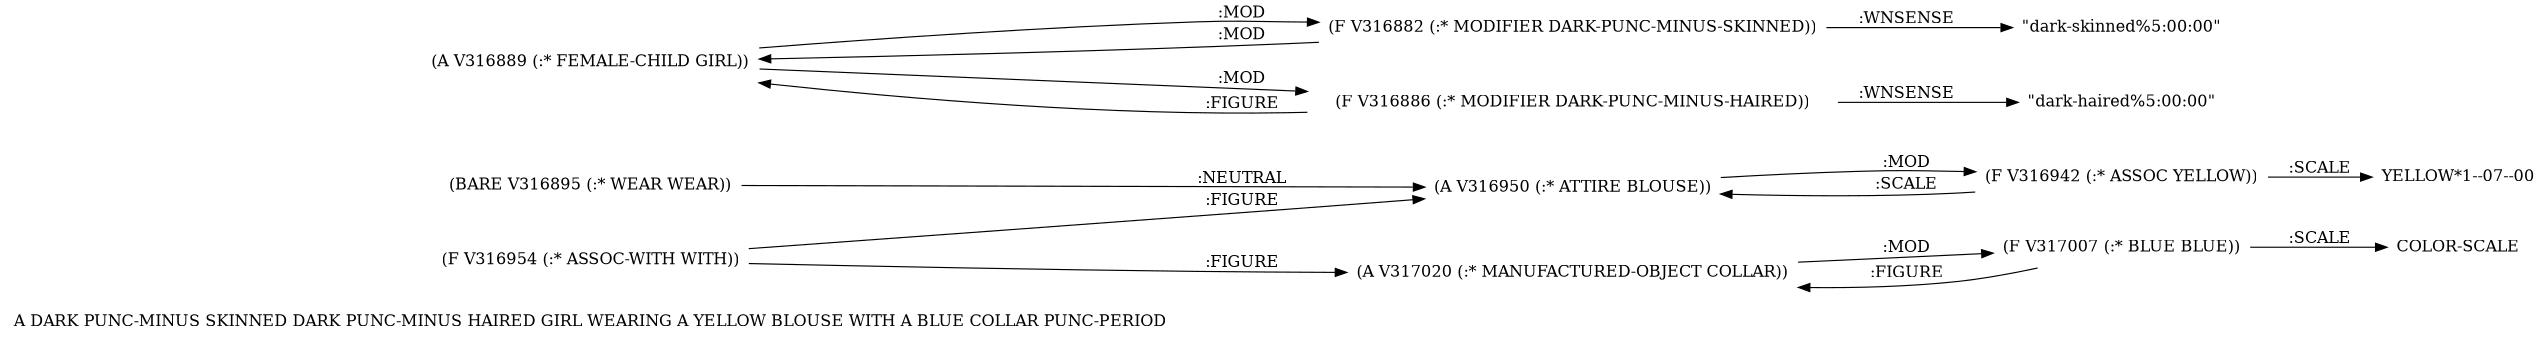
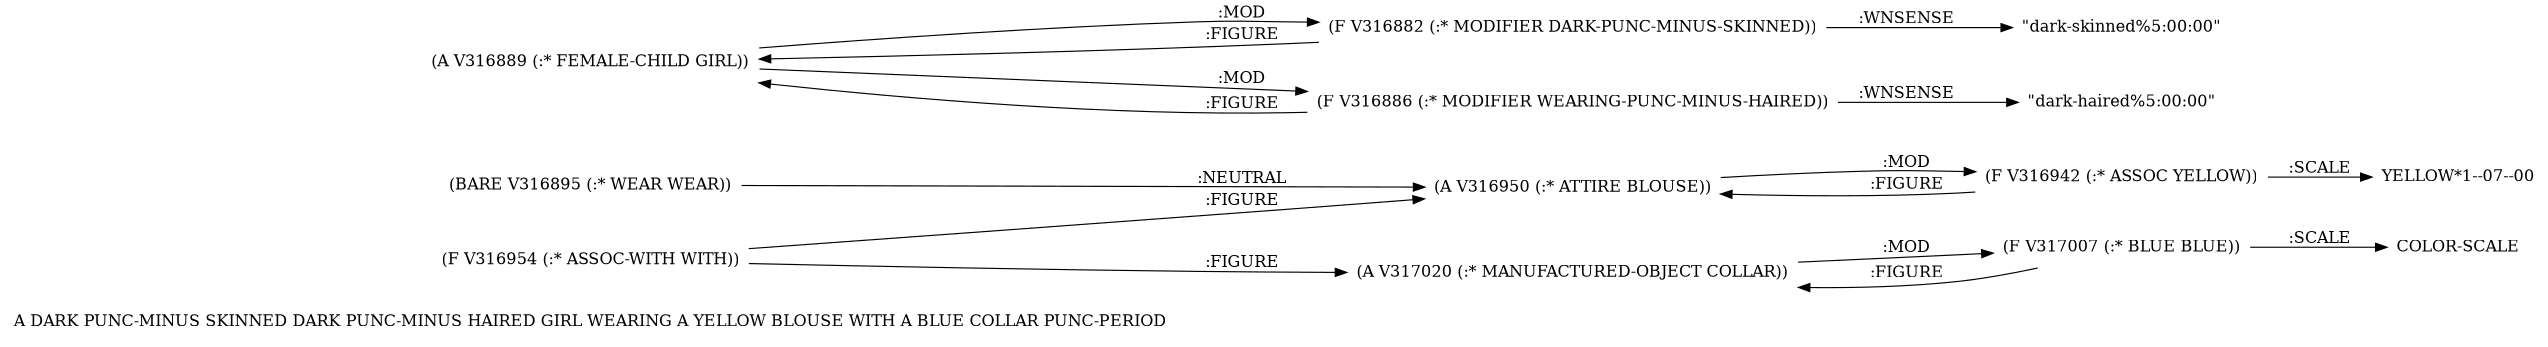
(1242, 35) -> (1242, 35)
(1573, 102) -> (1573, 102)
(1907, 185) -> (1907, 185)
